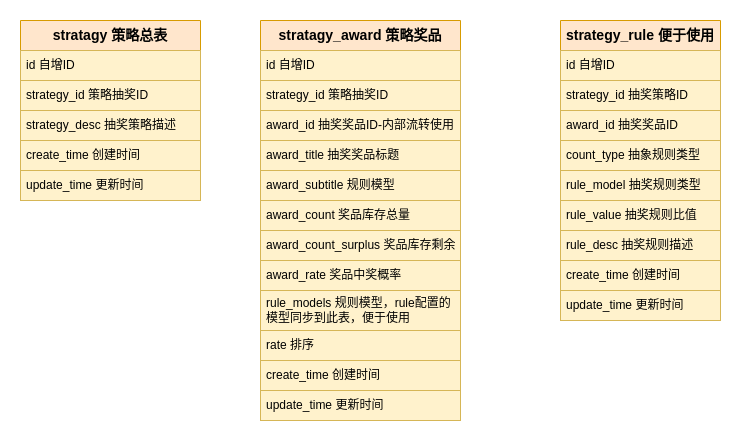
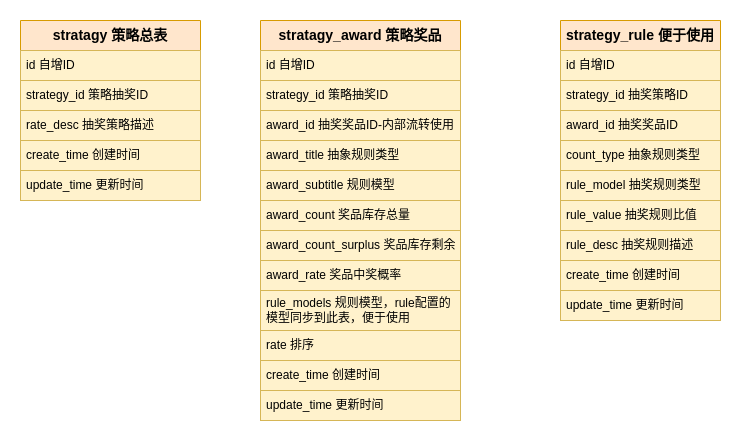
(108, 126) -> (95, 126)
(338, 156) -> (338, 156)
